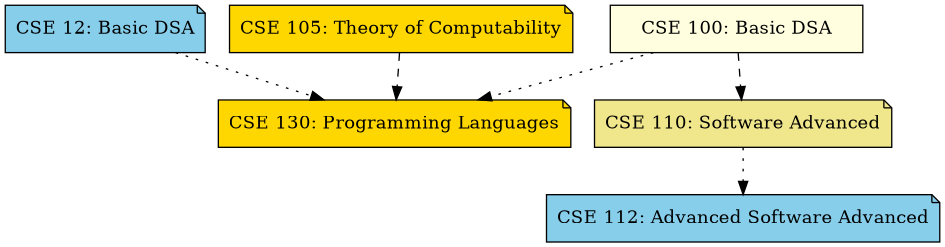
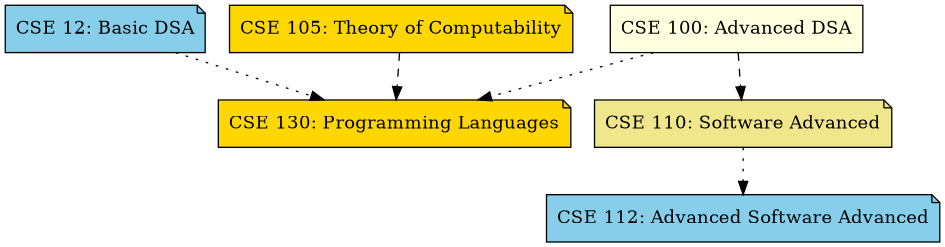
(737, 29) -> (737, 29)
